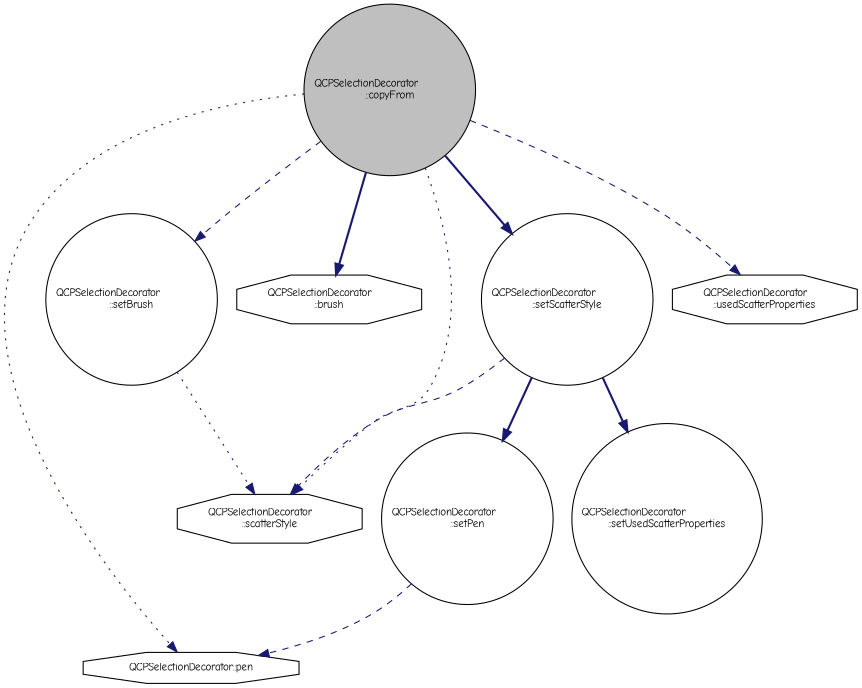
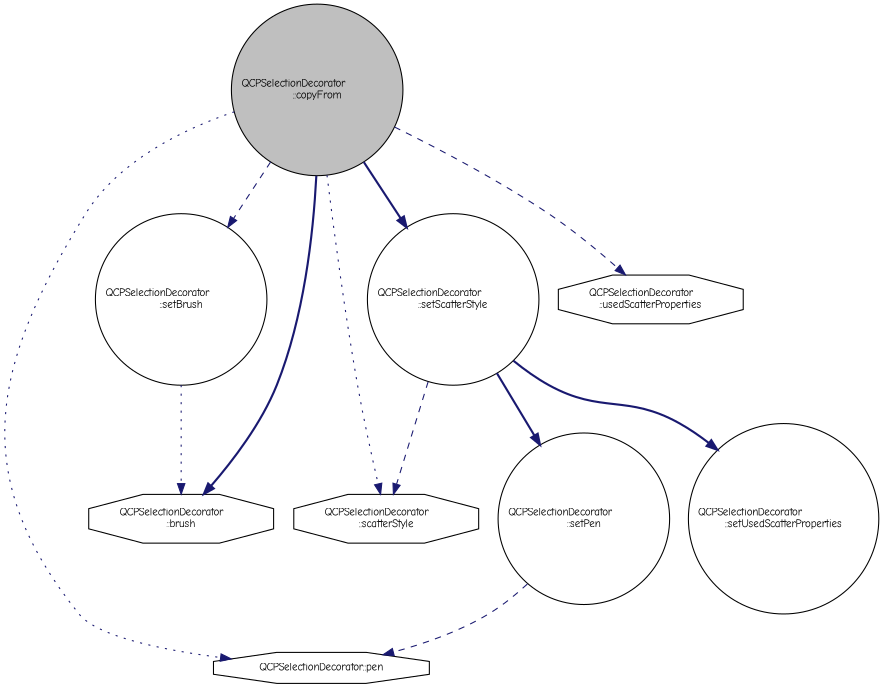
(213, 429) -> (181, 434)
